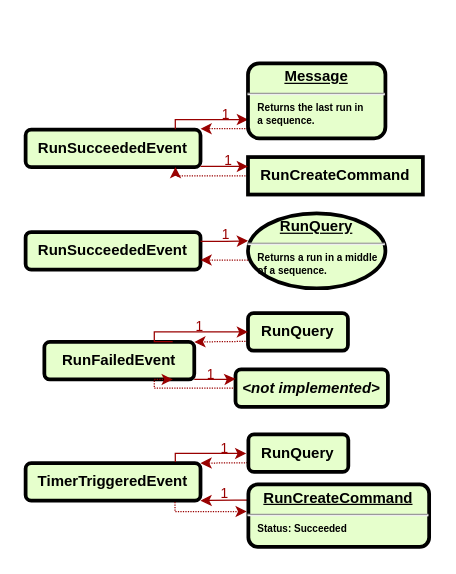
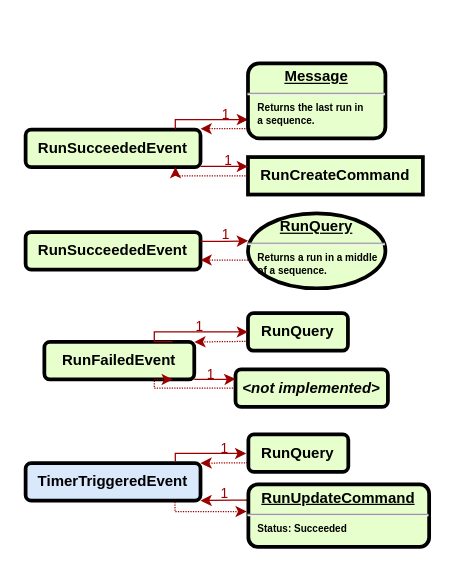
(113, 482) -> (113, 482)
(339, 484) -> (339, 484)
